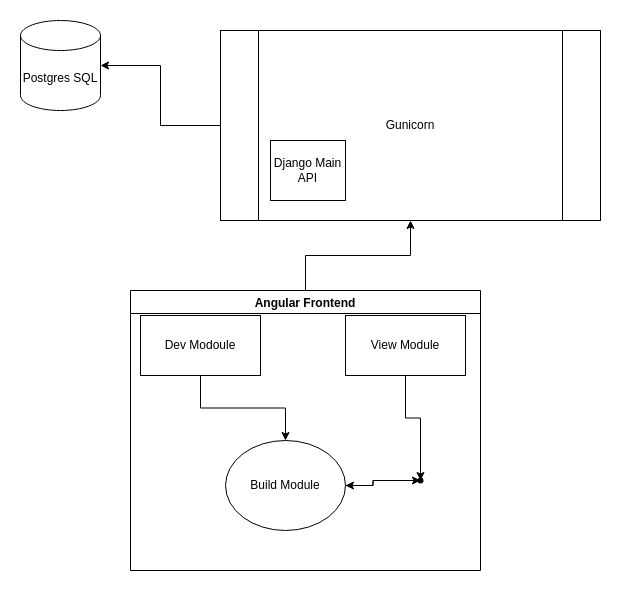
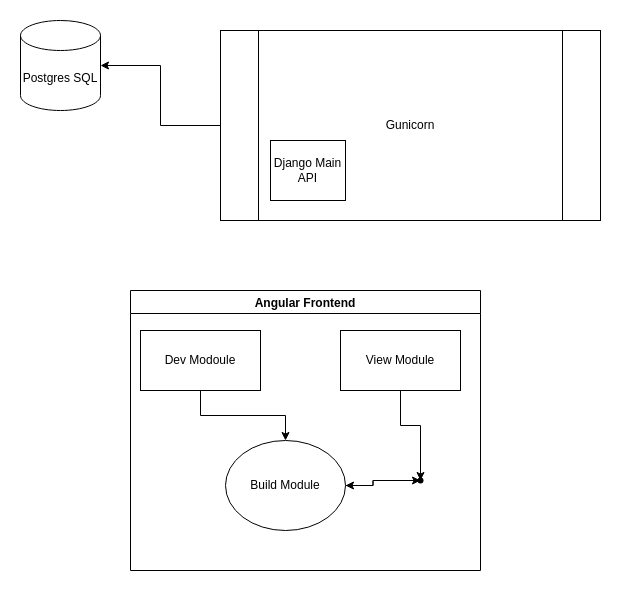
(355, 256) -> none
(201, 346) -> (201, 361)
(406, 346) -> (401, 361)
